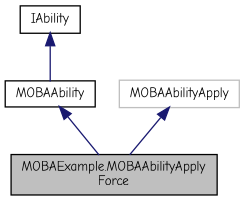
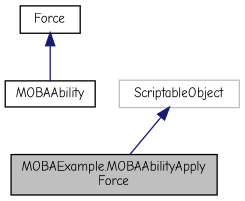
(50, 20) -> (50, 20)
(179, 94) -> (179, 94)
(83, 136) -> none
